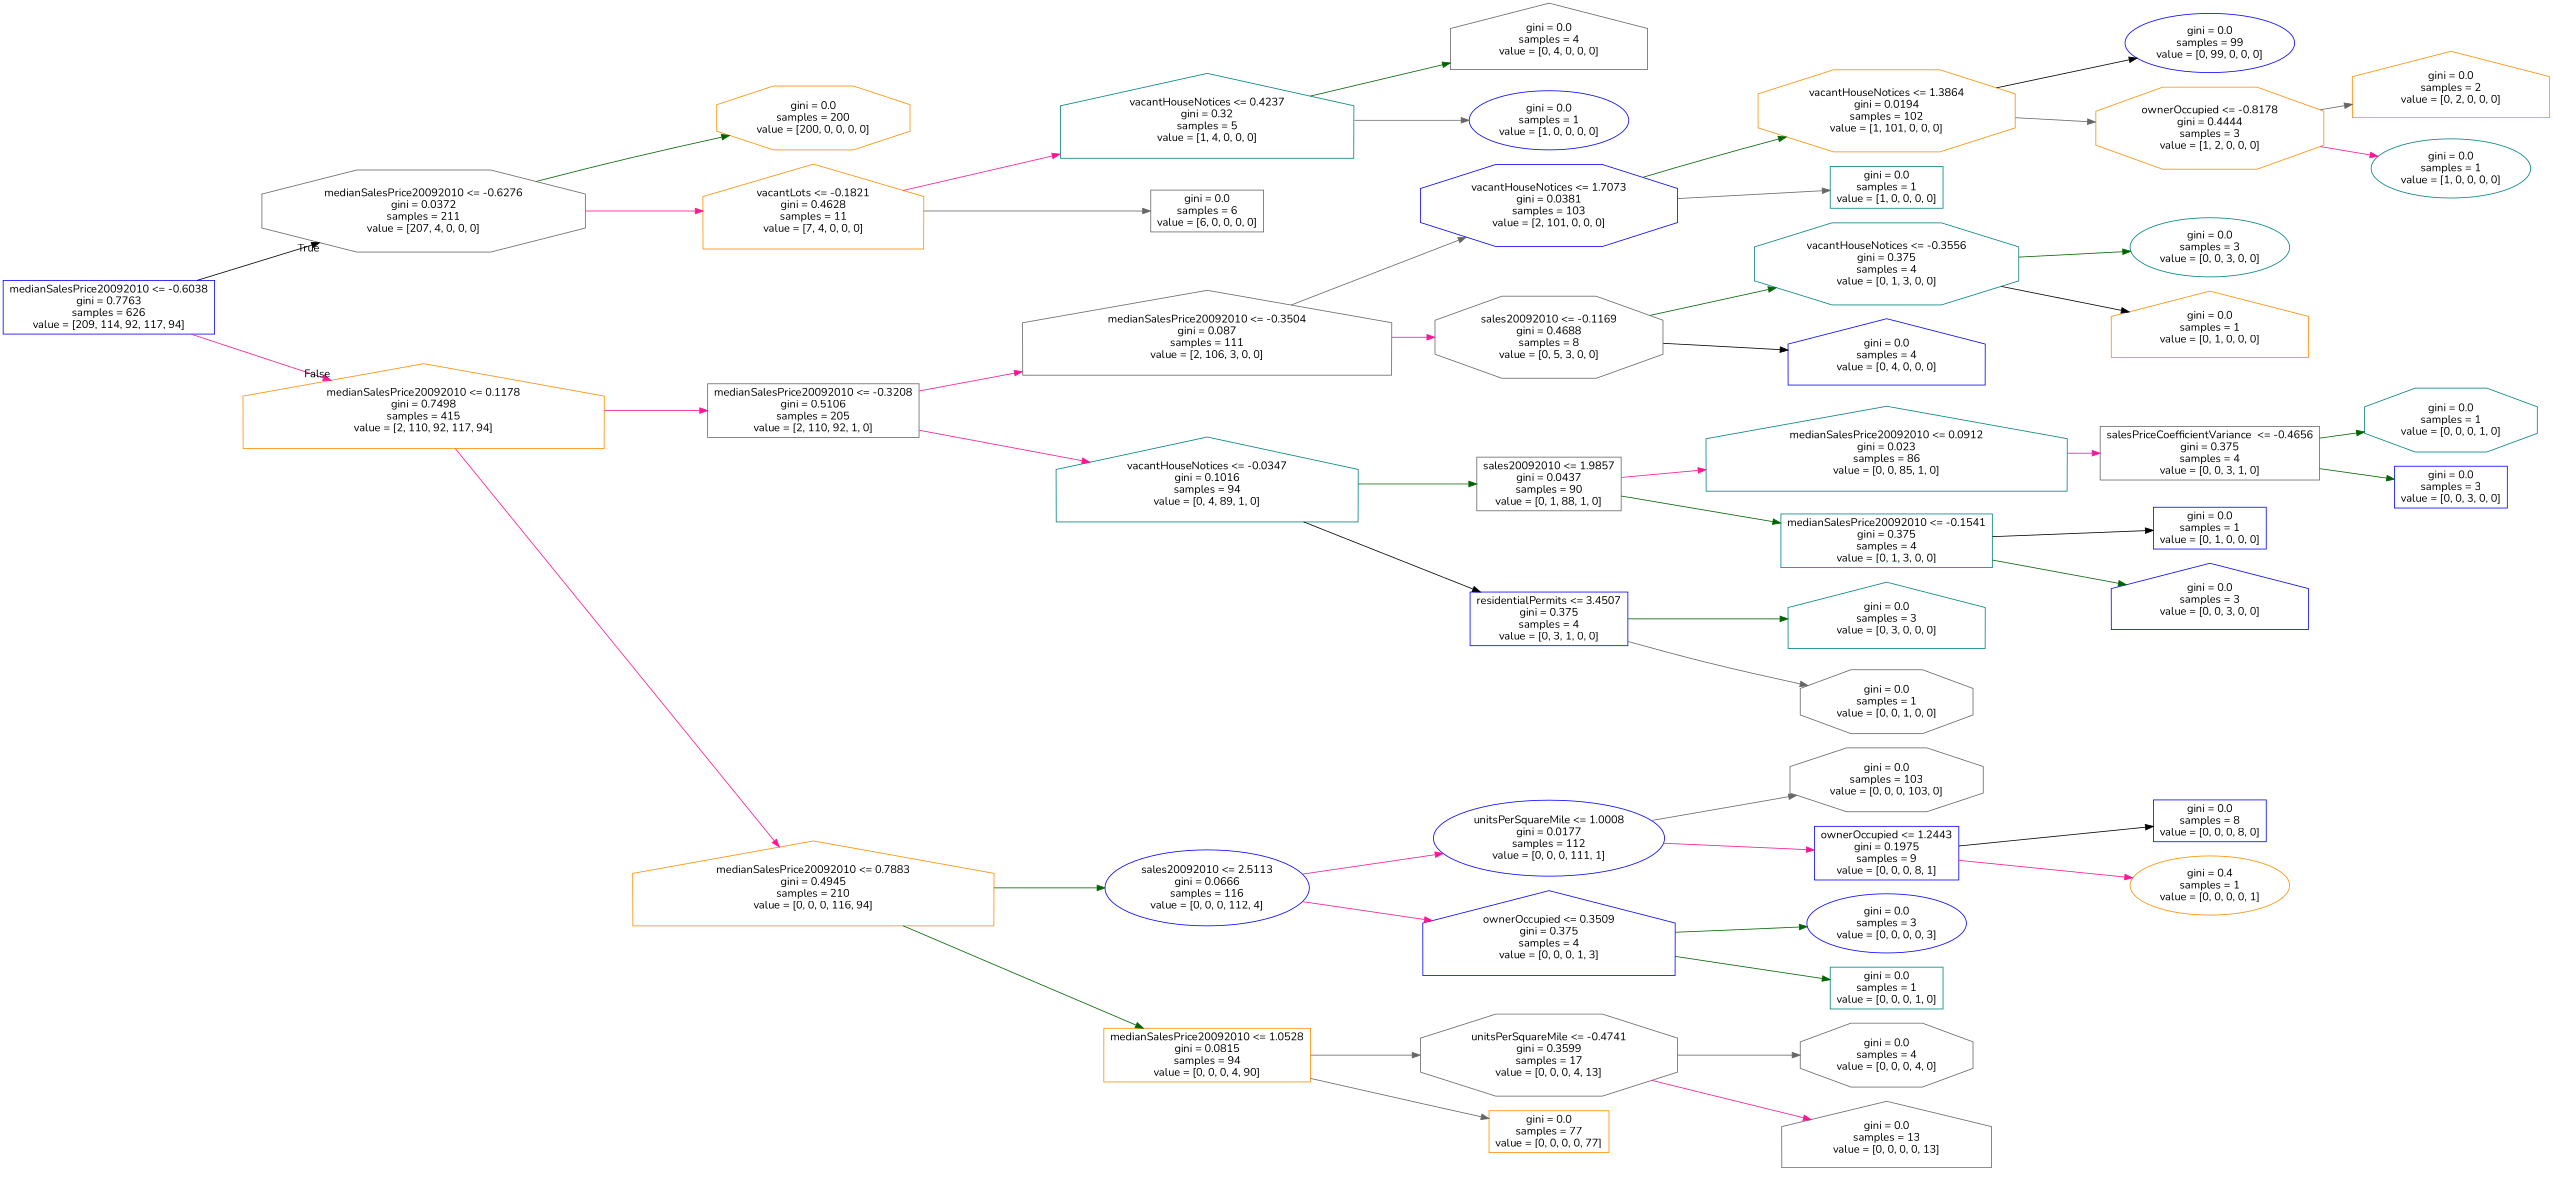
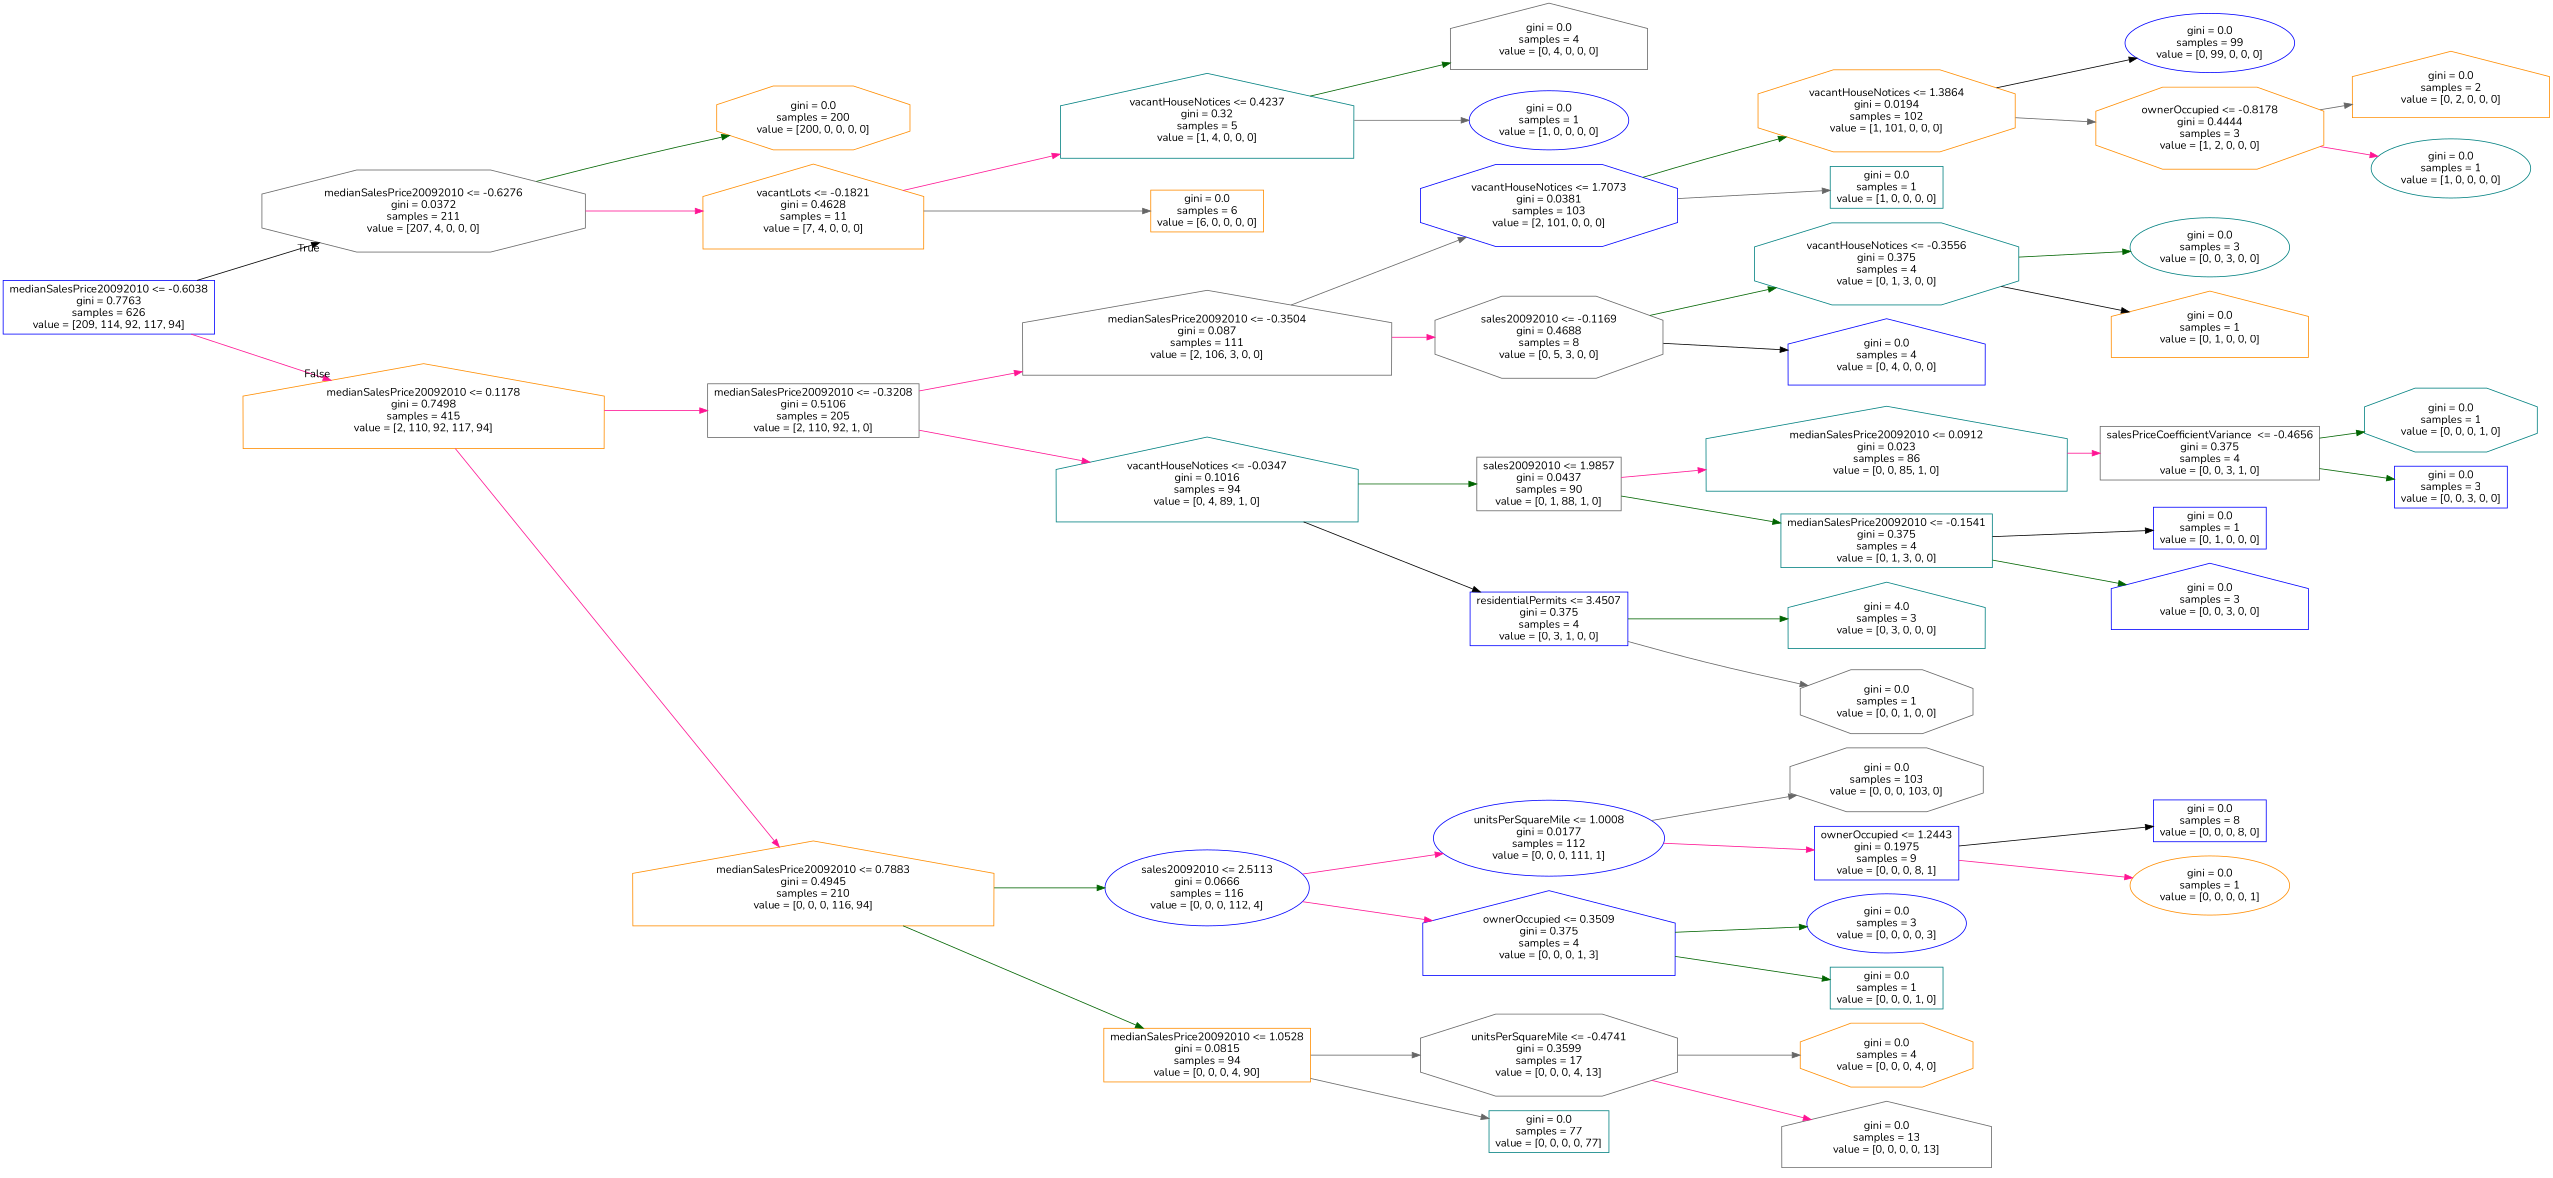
(1207, 211) -> (1207, 211)
(1887, 619) -> (1887, 619)
(2210, 886) -> (2210, 886)
(1887, 1055) -> (1887, 1055)
(1549, 1132) -> (1549, 1132)
